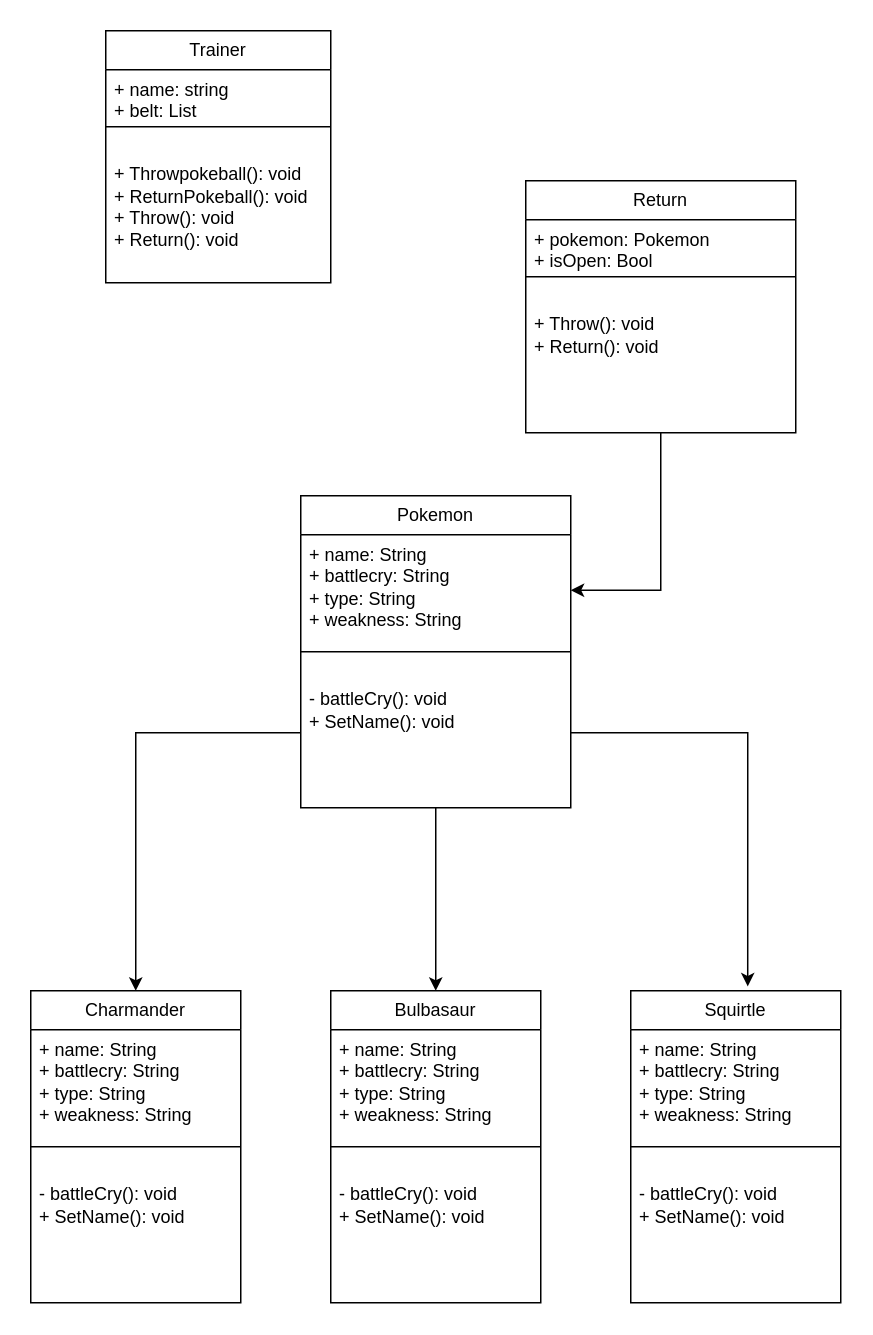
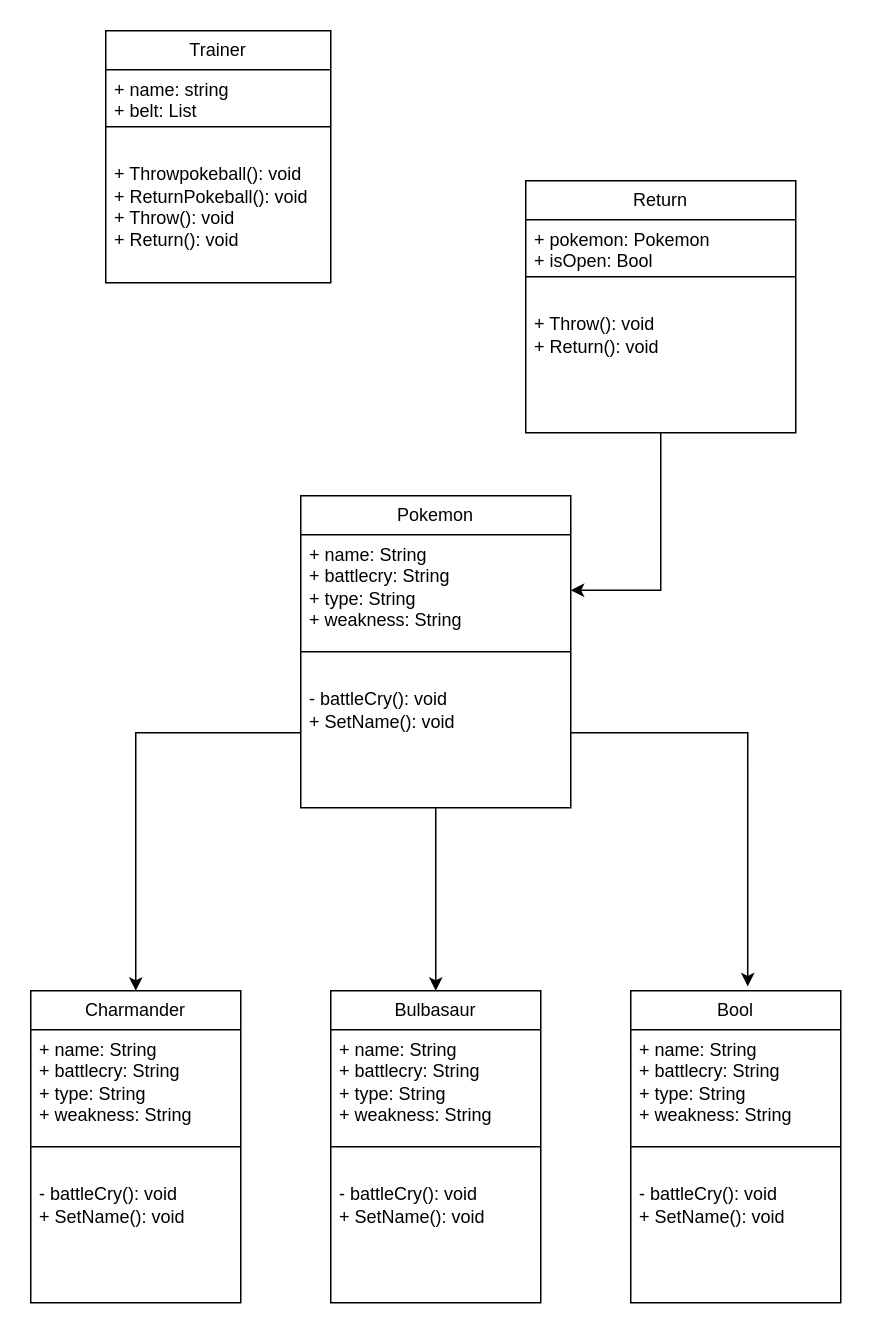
(736, 1010) -> (736, 1010)
